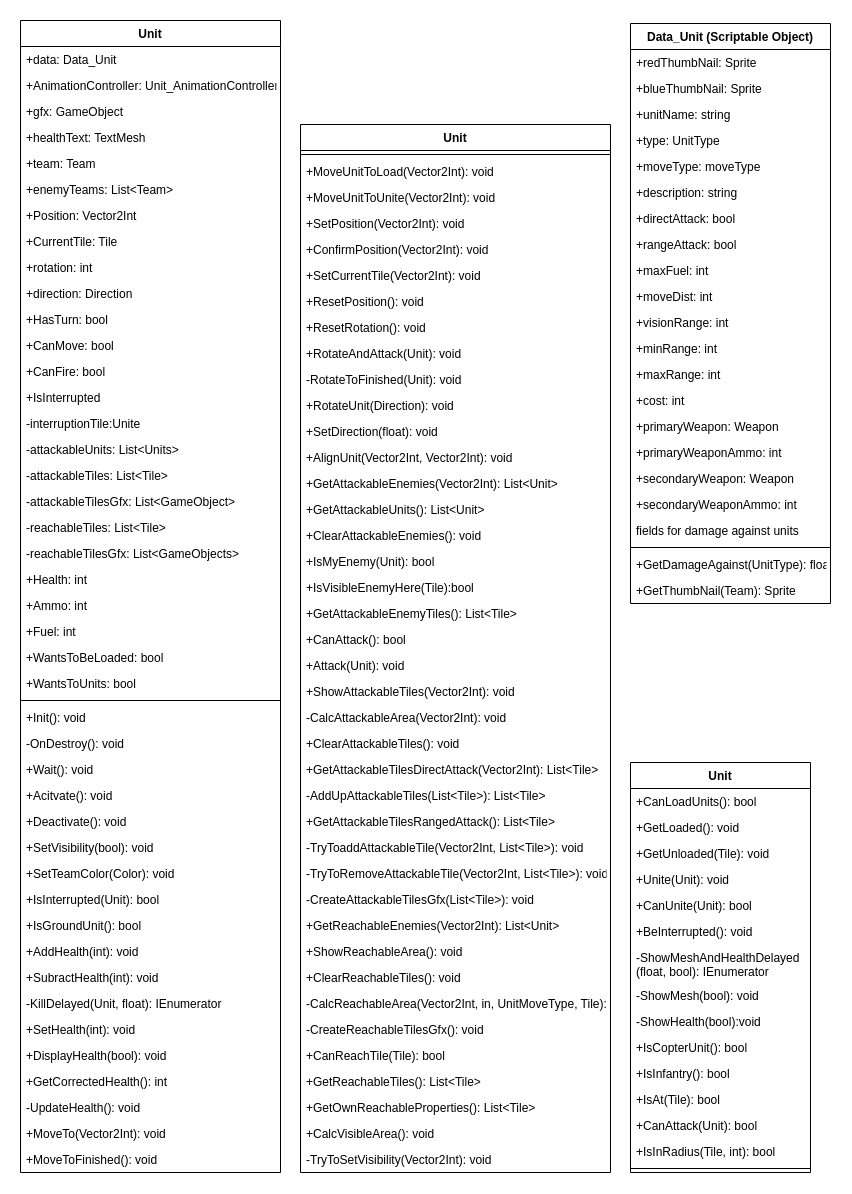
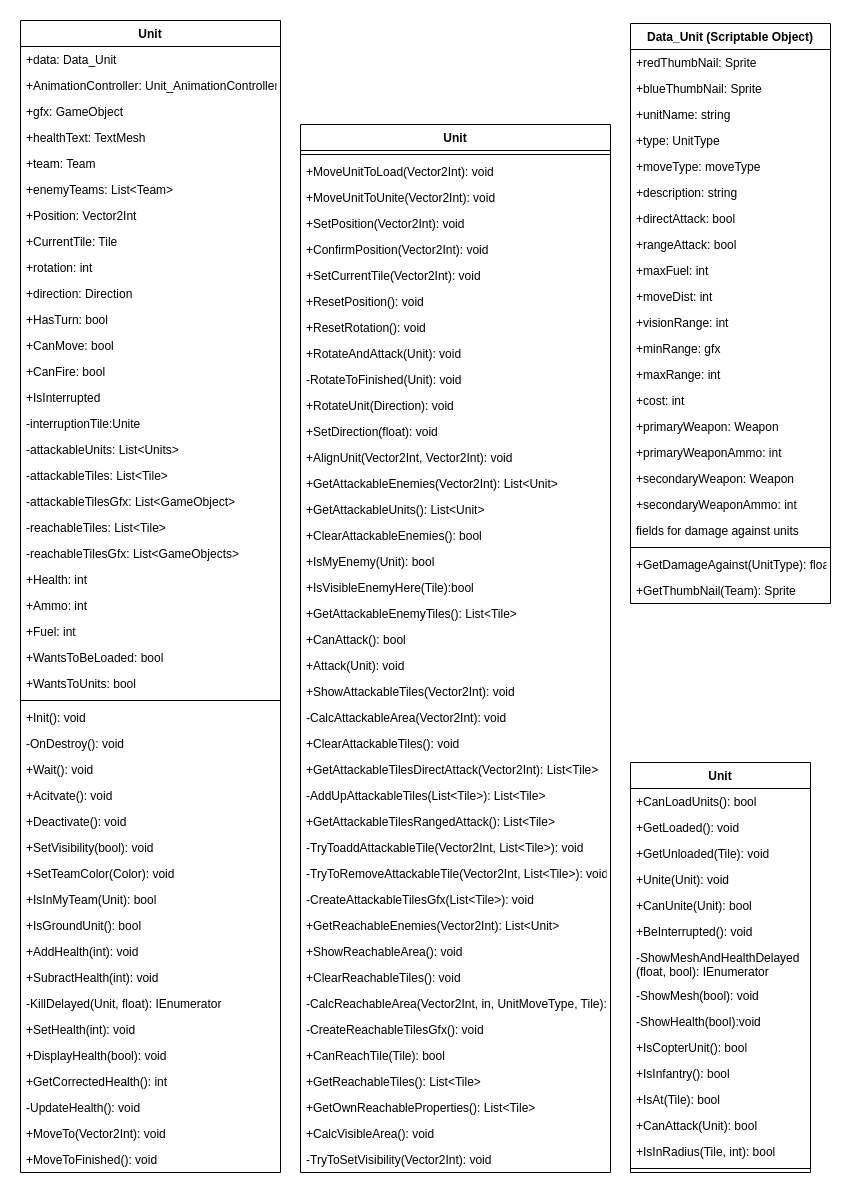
(677, 349) -> (678, 349)
(401, 536) -> (401, 536)
(107, 900) -> (97, 900)
